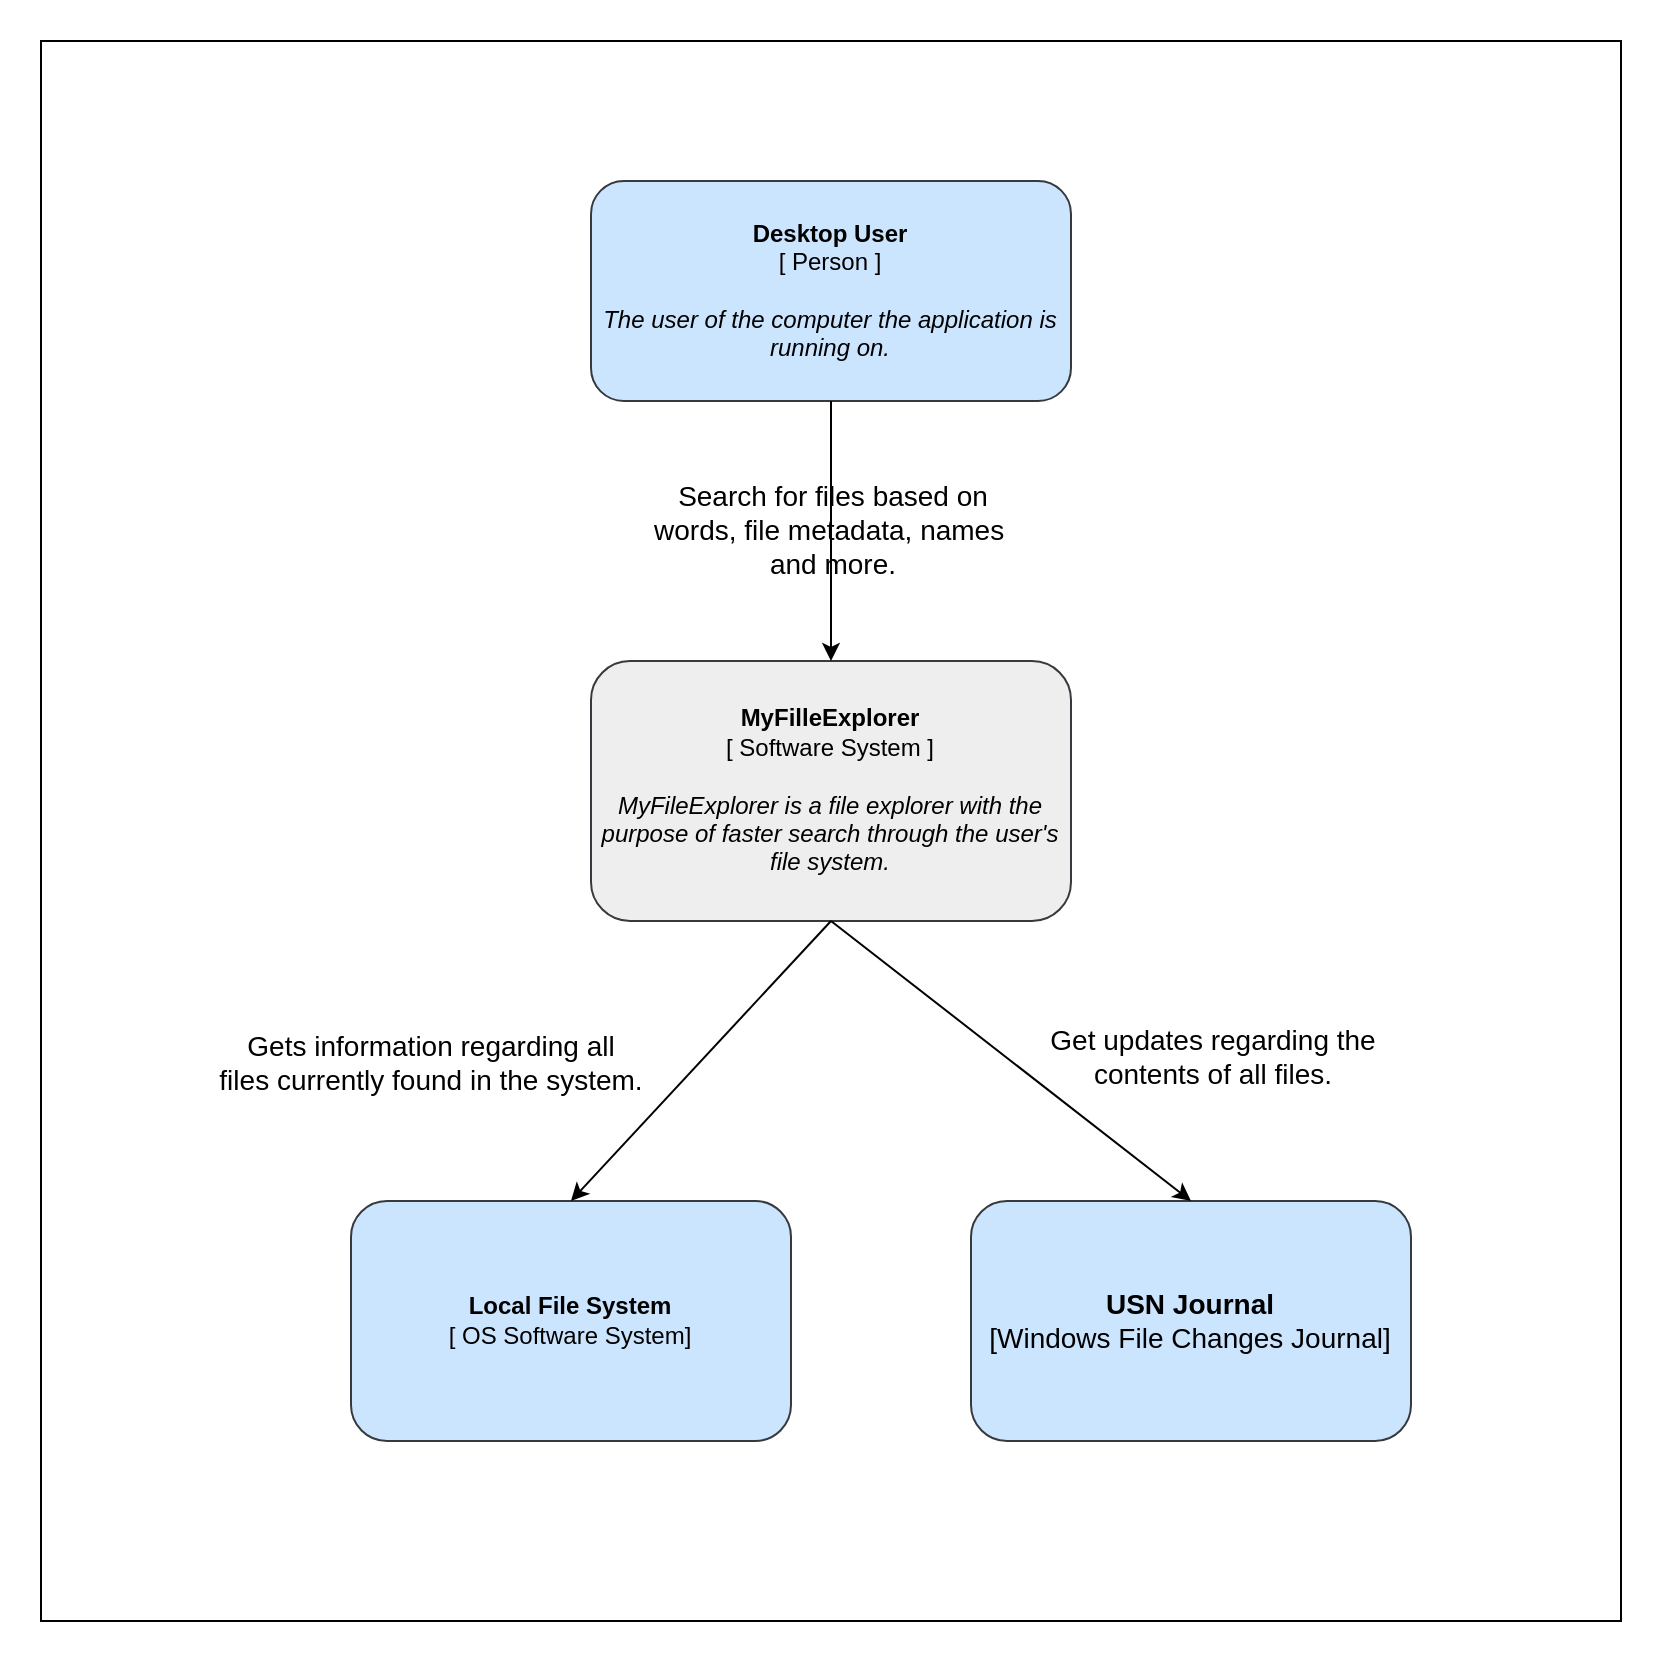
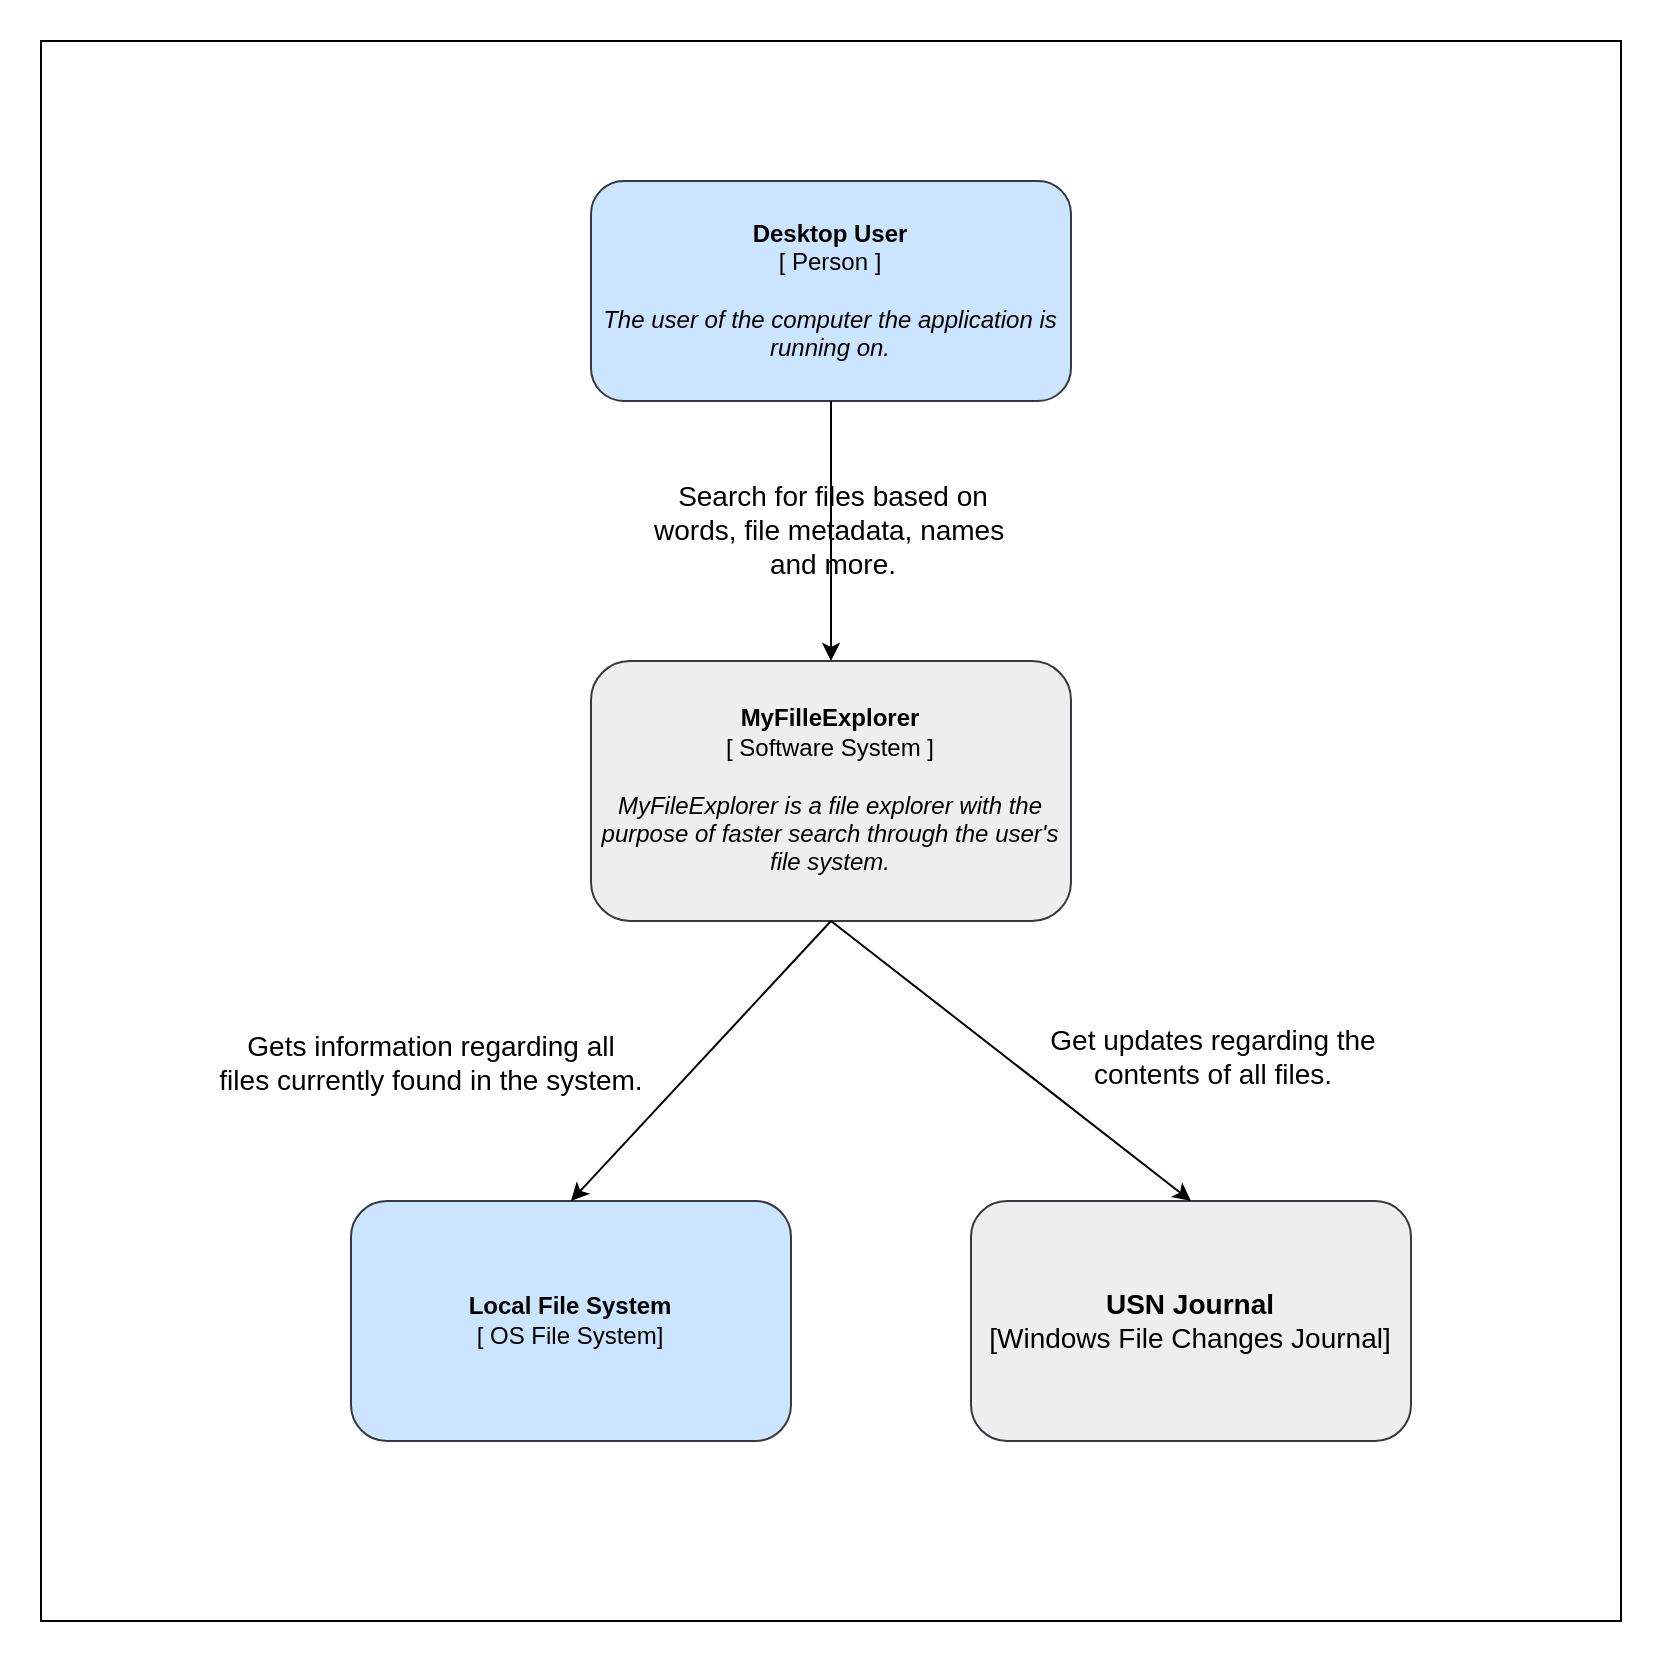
(571, 1321) -> (571, 1321)
(1191, 1321) -> (1191, 1321)
